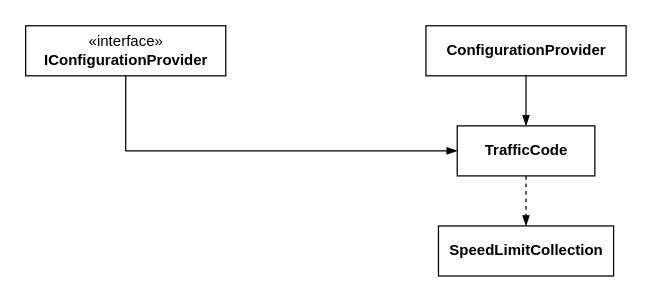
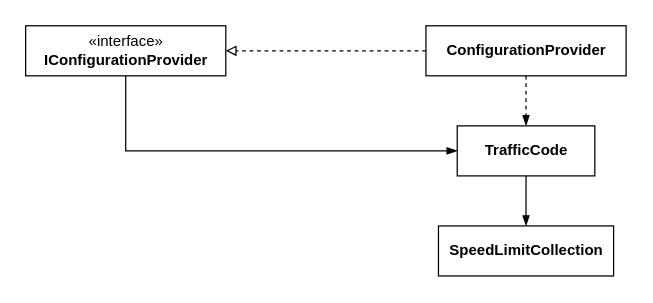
none -> (331, 51)
(526, 96) -> (526, 96)
(526, 196) -> (526, 196)
